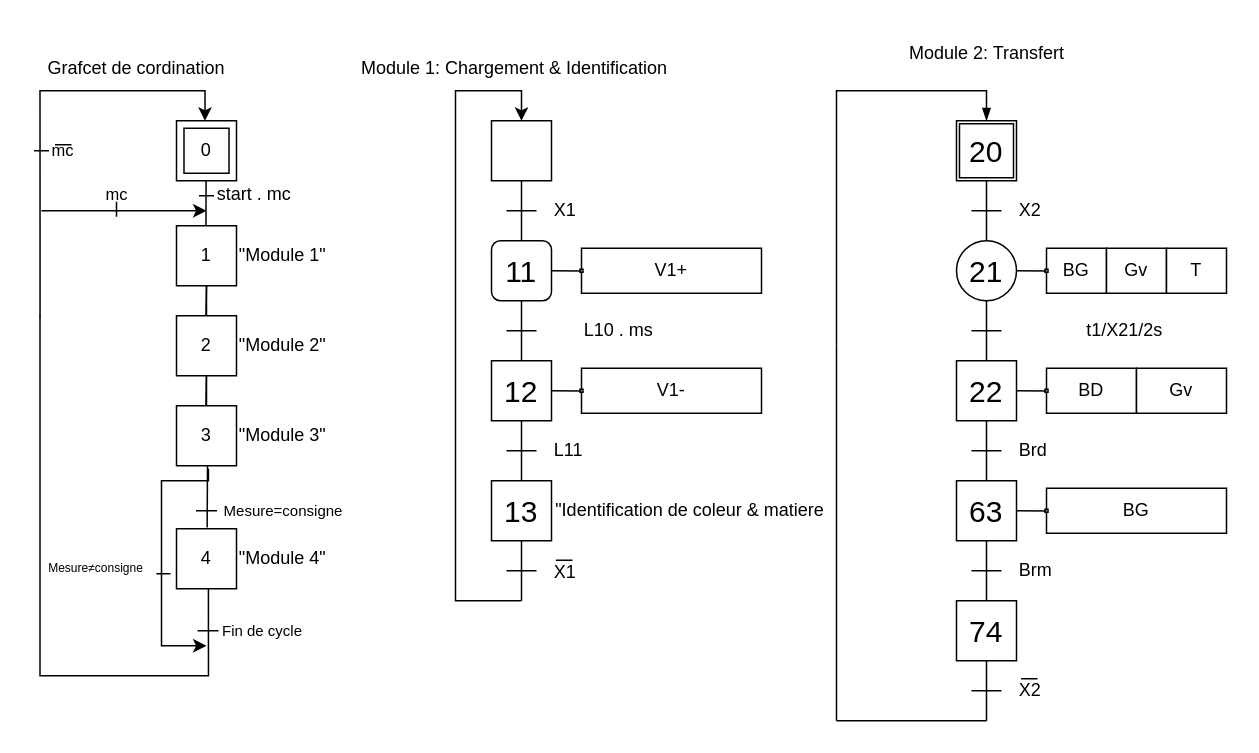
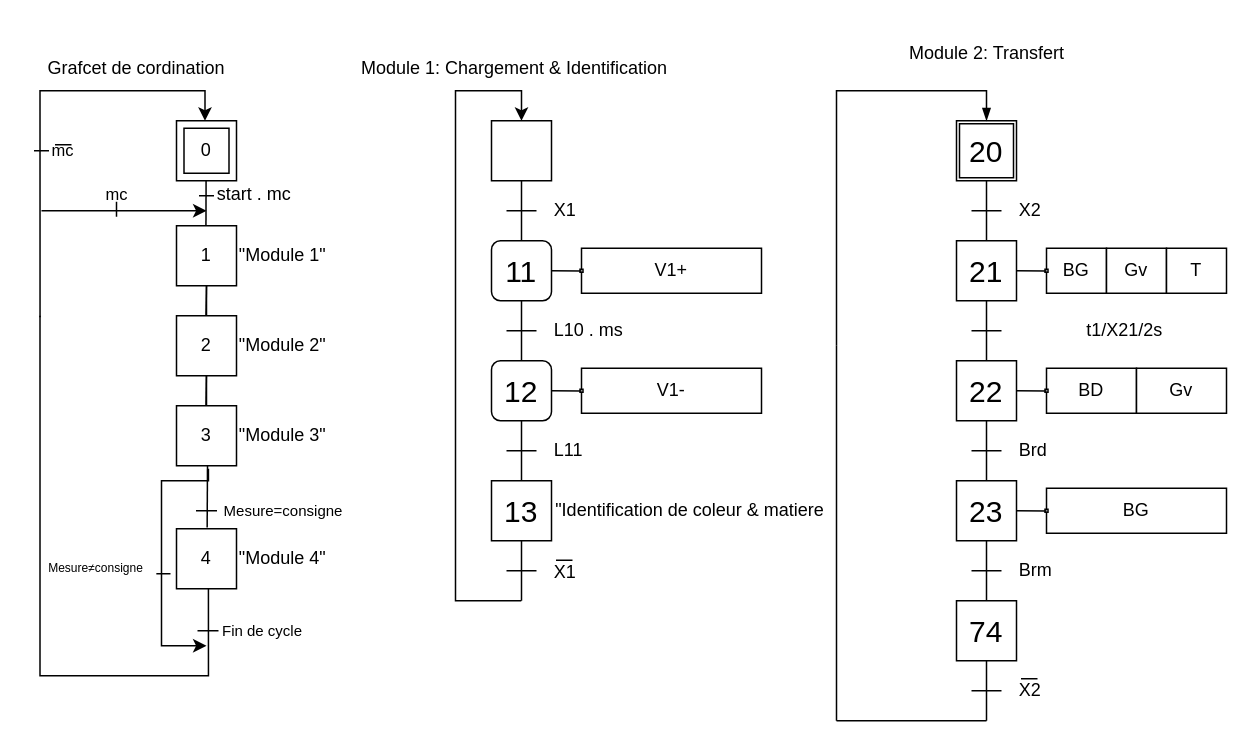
(986, 271) -> (986, 271)
(611, 331) -> (581, 331)
(521, 391) -> (521, 391)
(986, 511) -> (986, 511)
